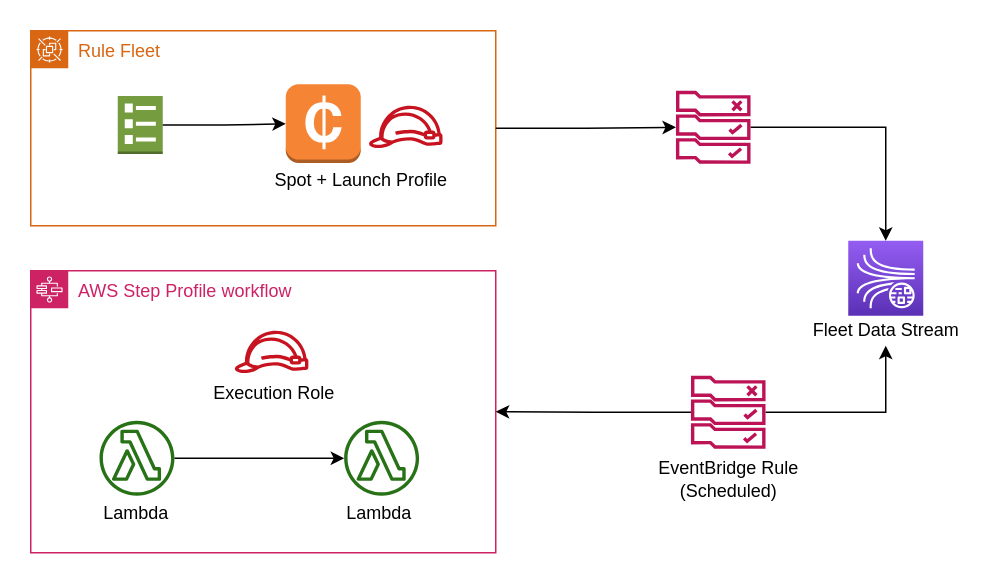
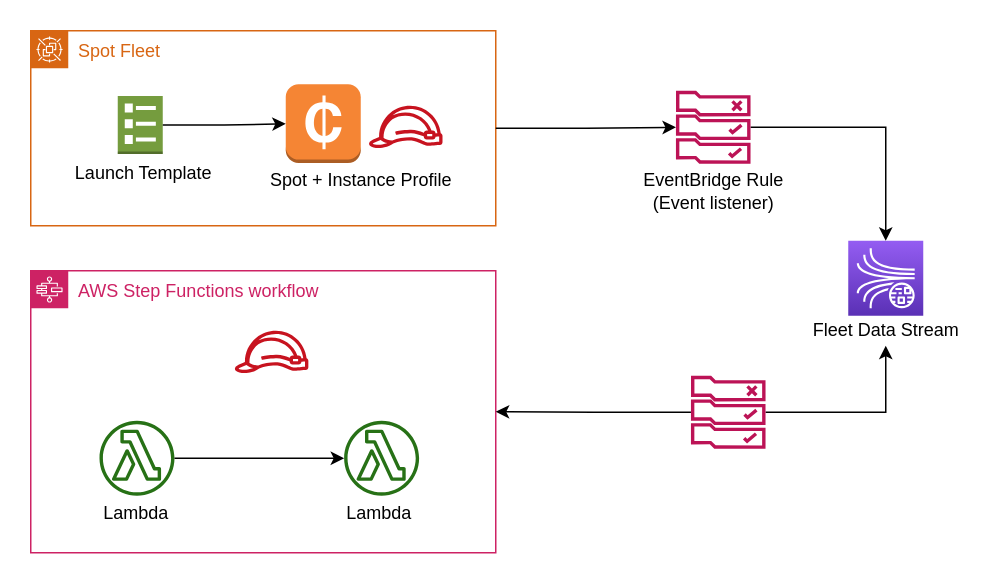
(122, 52) -> (124, 52)
none -> (143, 173)
(362, 181) -> (362, 181)
none -> (713, 191)
(191, 292) -> (203, 292)
(274, 394) -> none
(728, 479) -> none
